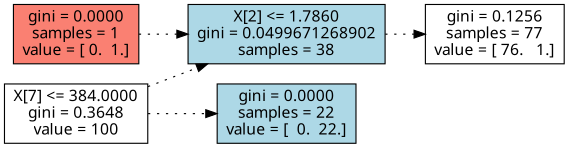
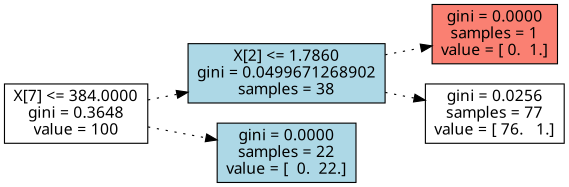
(158, 34) -> (403, 51)
(495, 34) -> (495, 114)
